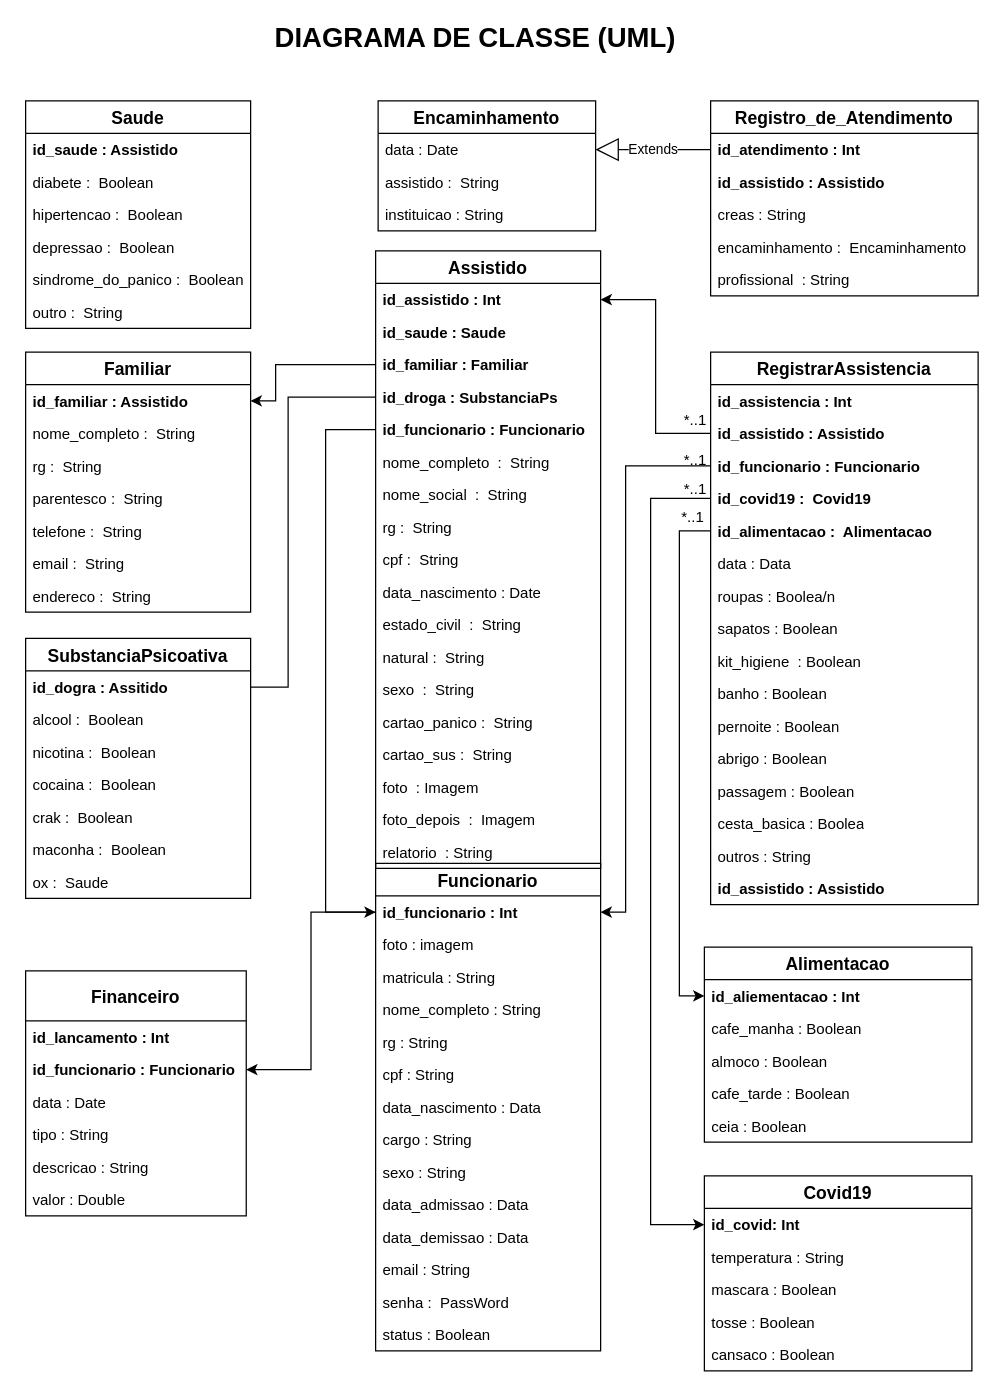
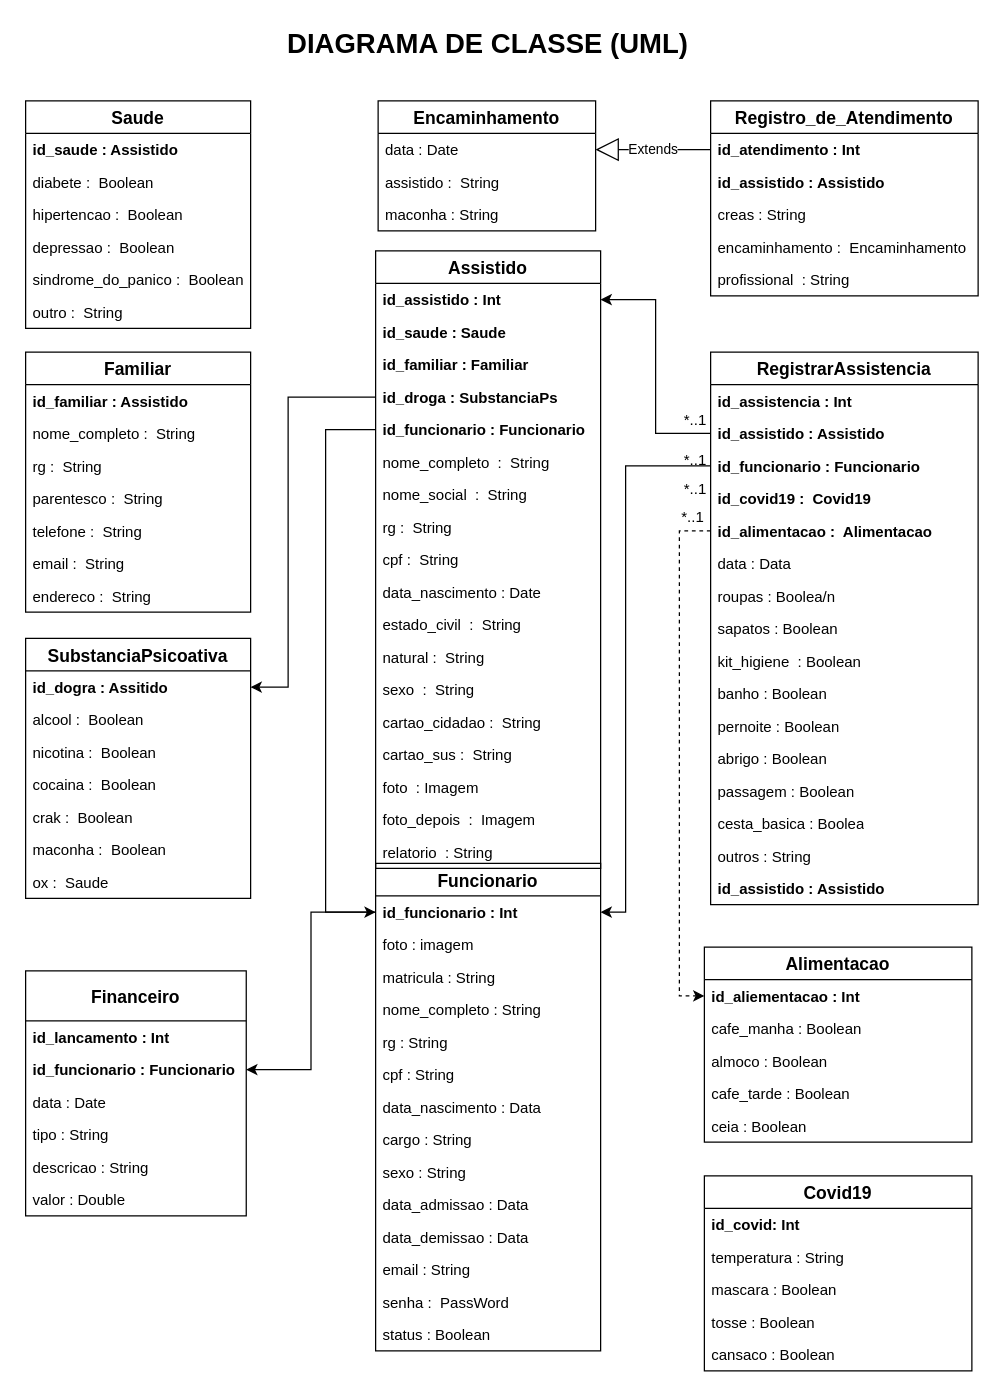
(476, 38) -> (488, 44)
(455, 215) -> (444, 215)
(300, 364) -> none
(256, 687) -> (260, 687)
(472, 723) -> (476, 723)
(679, 757) -> (679, 757)
(651, 853) -> none
